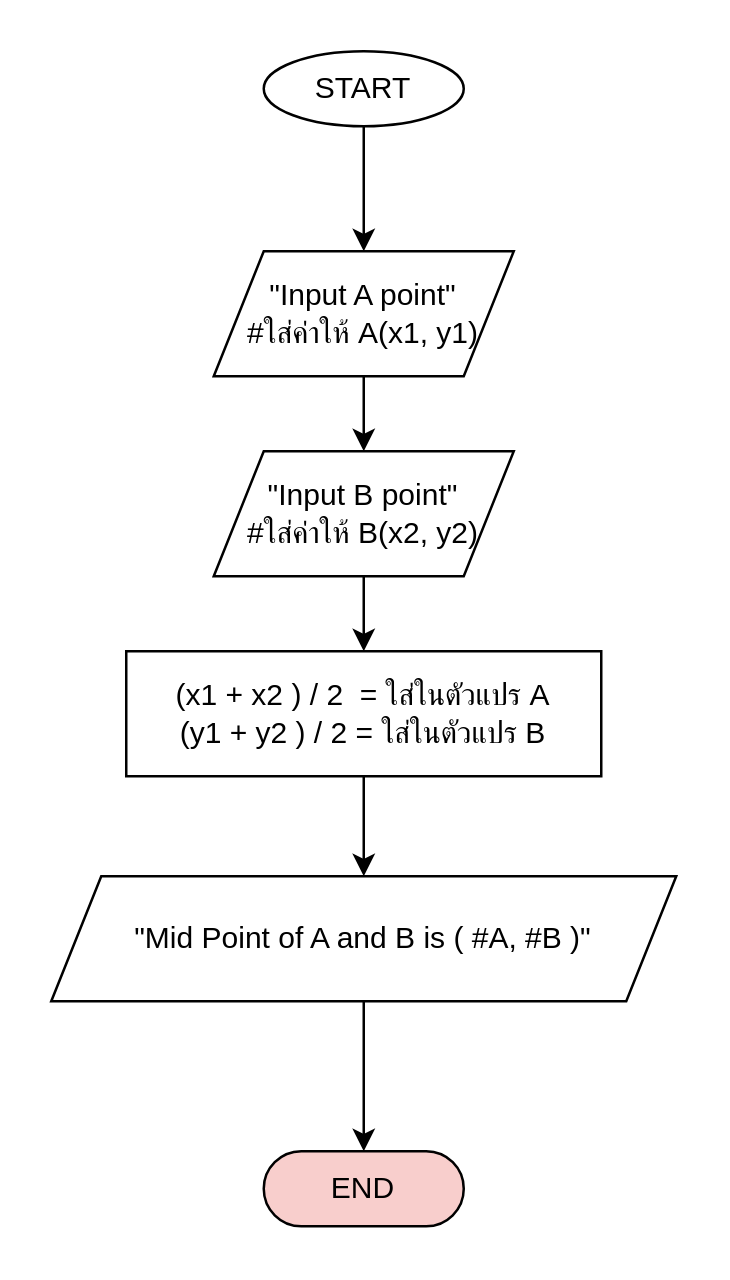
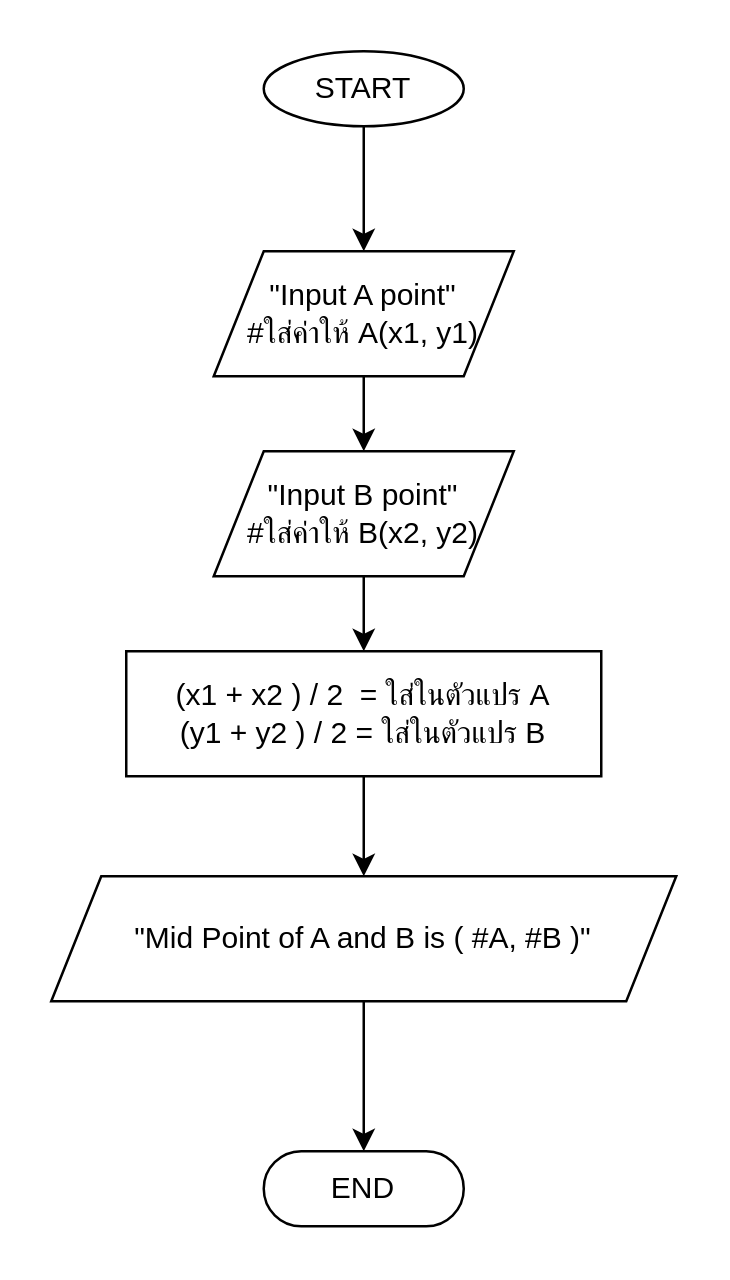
(364, 1189) -> (364, 1189)
